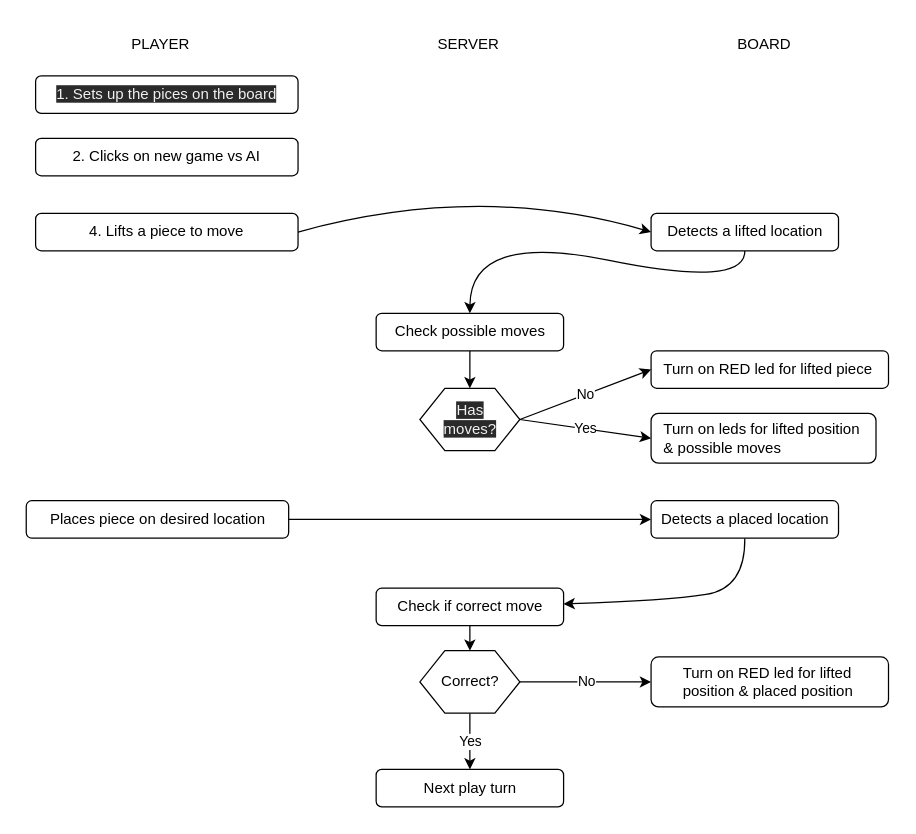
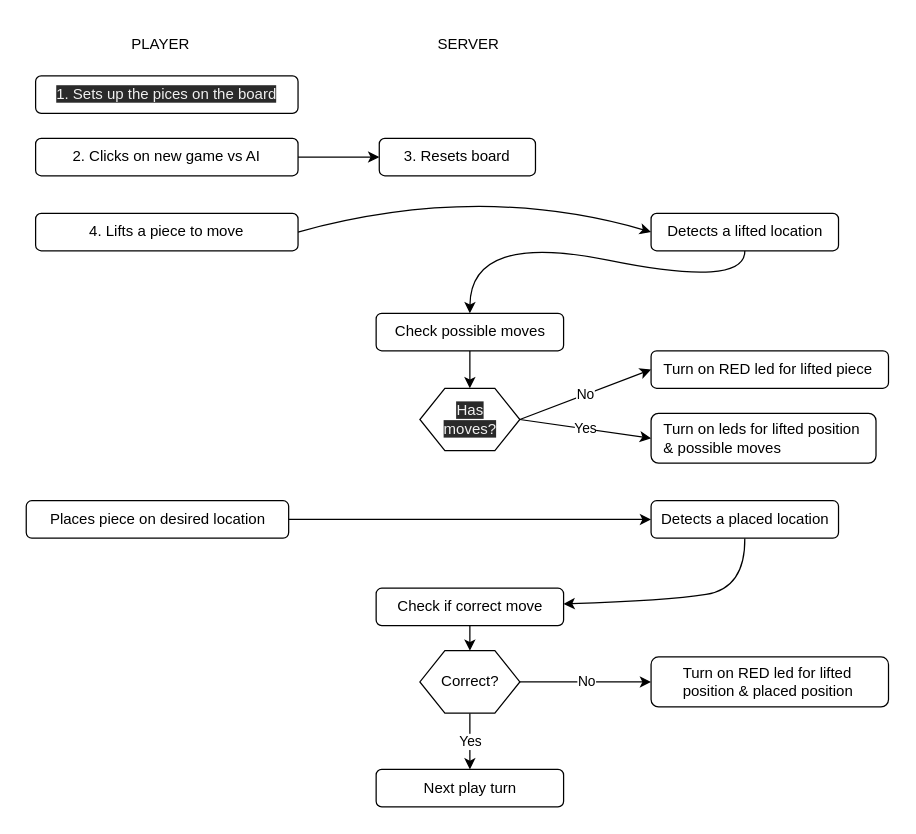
(773, 44) -> none
none -> (334, 157)
none -> (458, 157)
